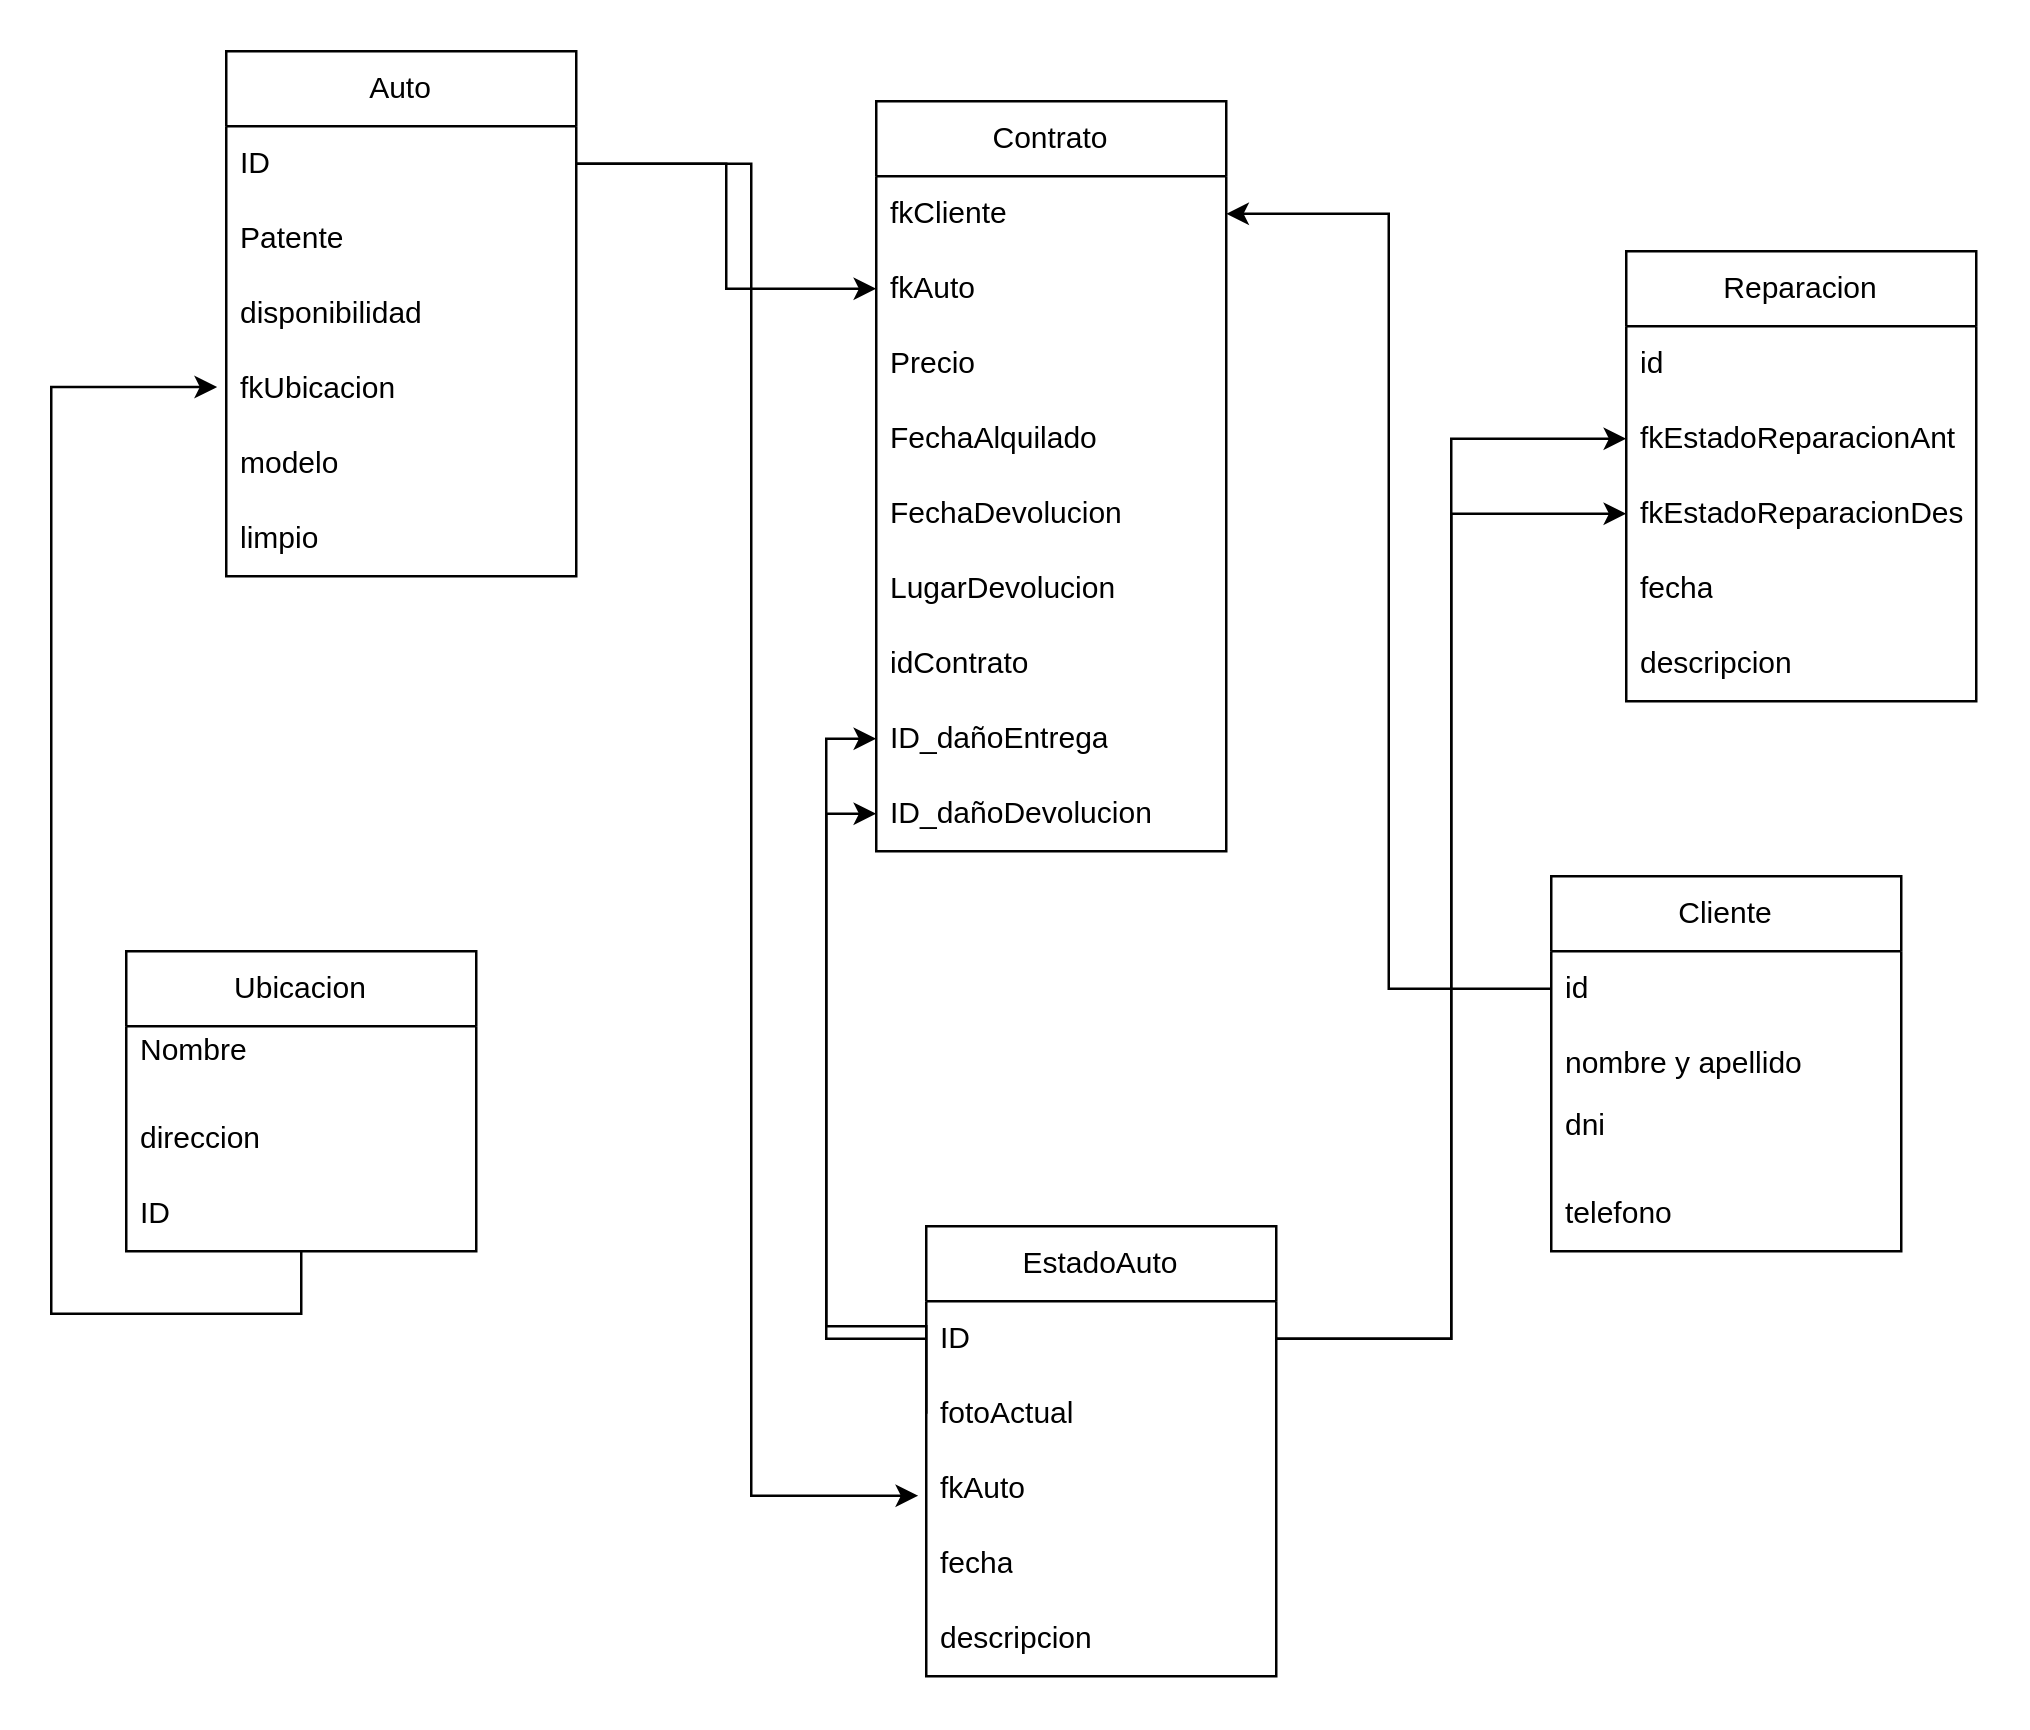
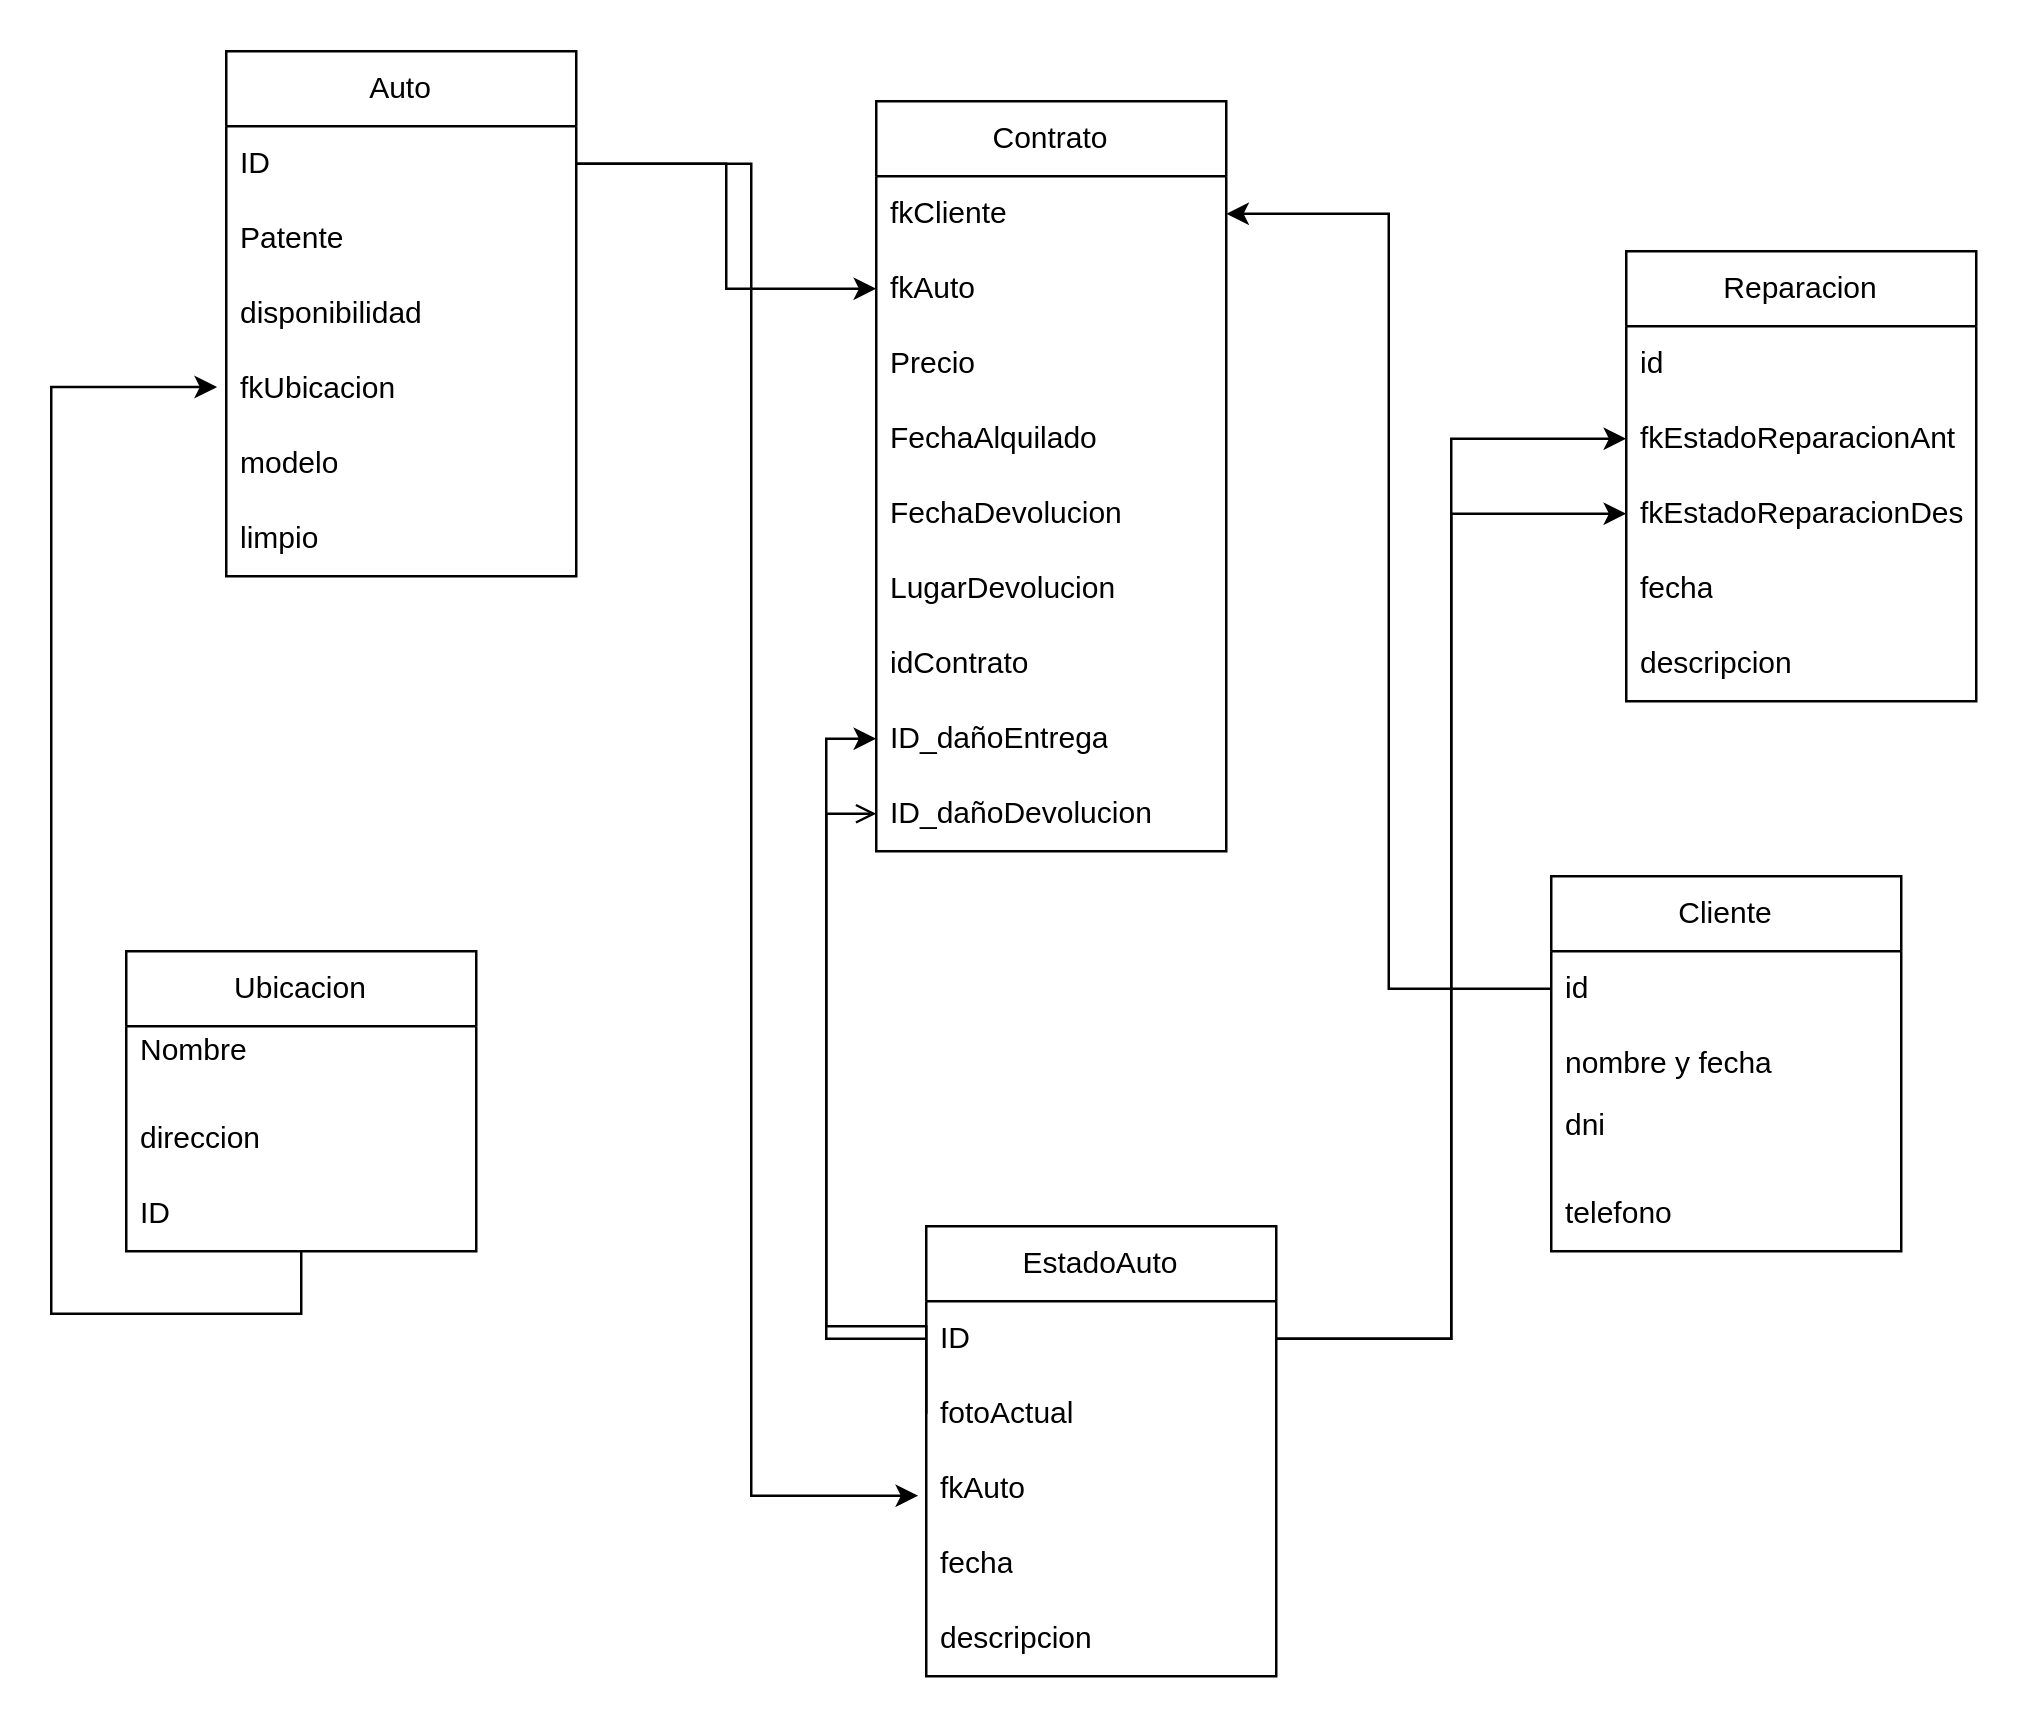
(858, 814) -> (862, 814)
(1690, 1064) -> (1676, 1064)
